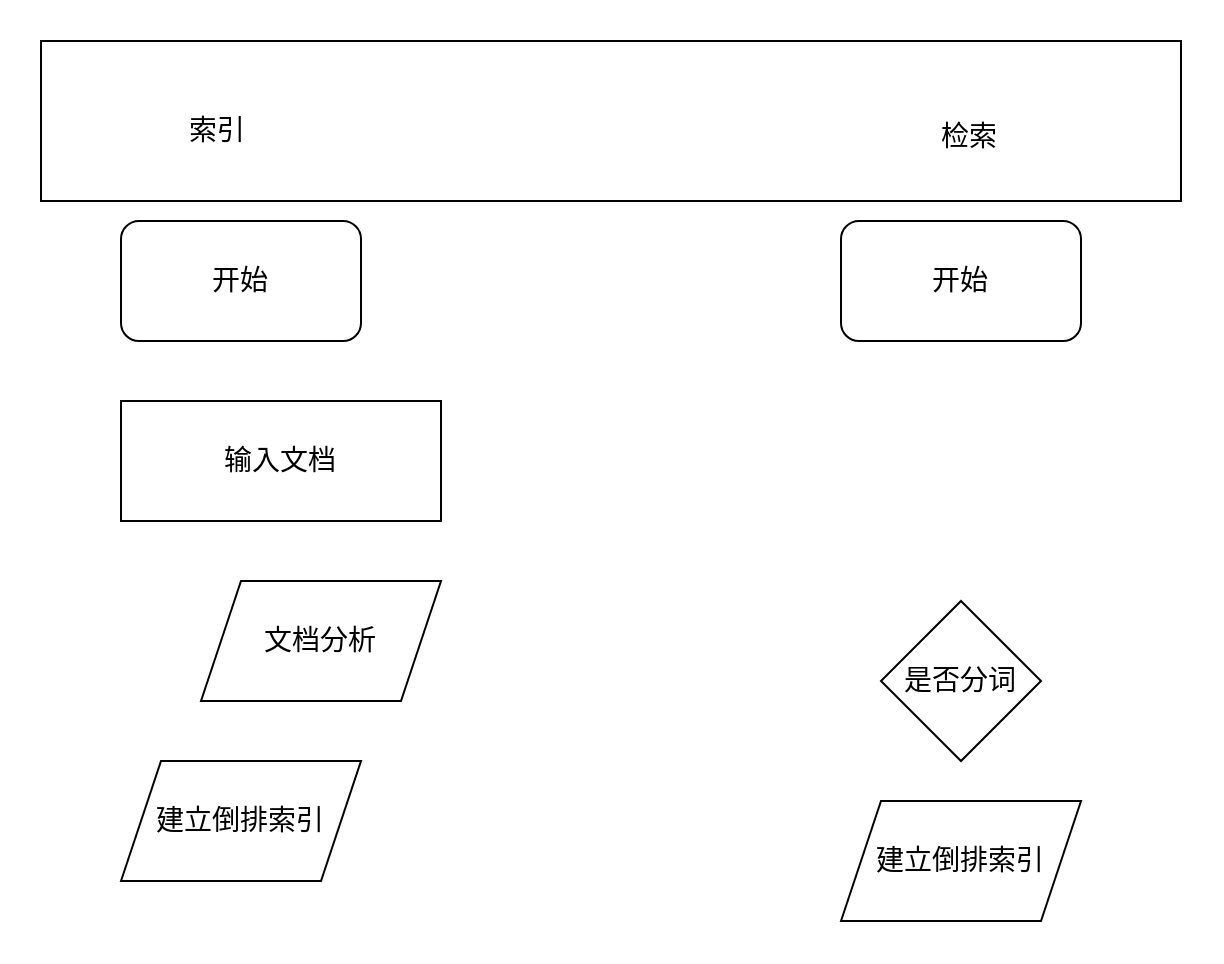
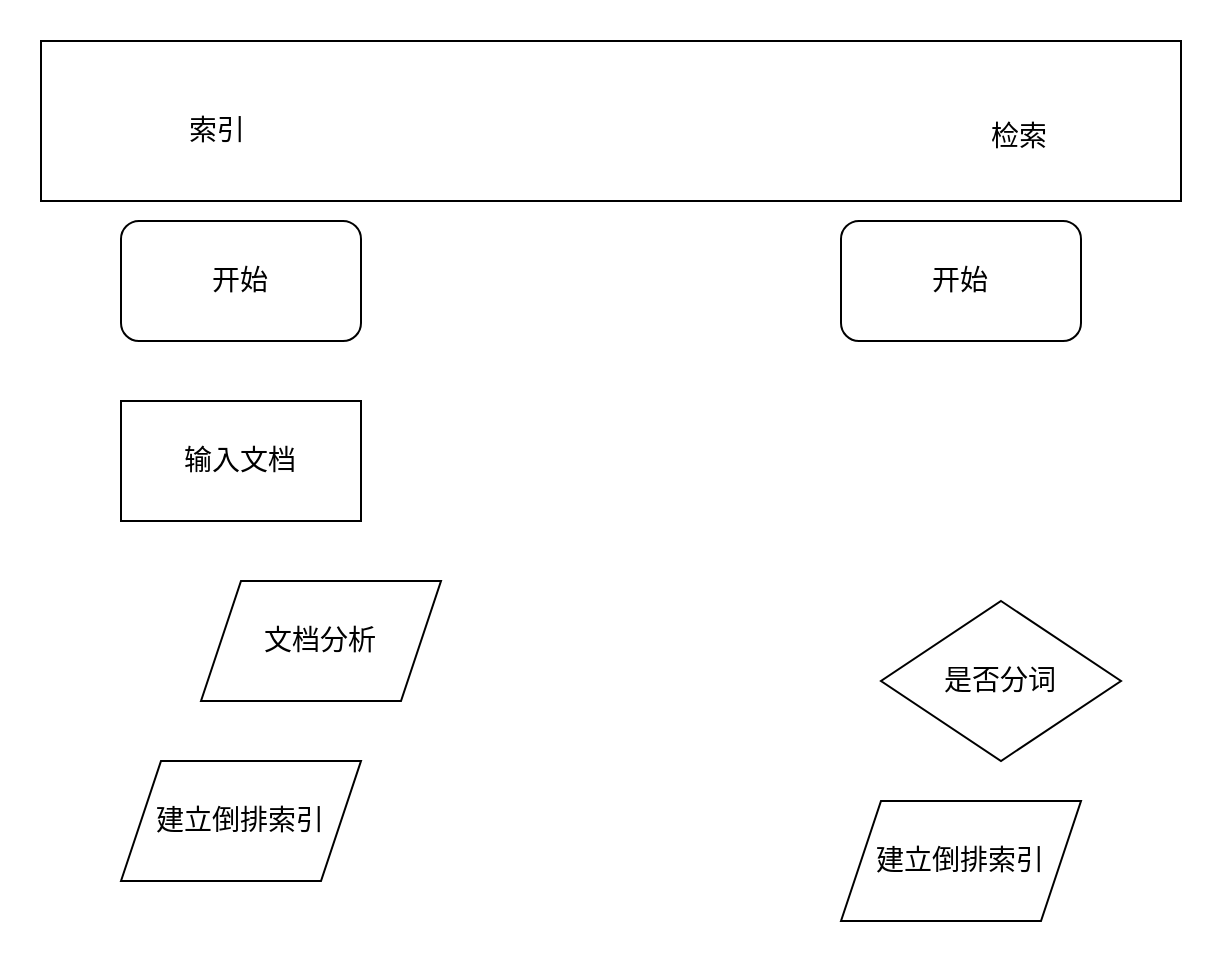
(969, 137) -> (1019, 137)
(281, 461) -> (241, 461)
(961, 681) -> (1001, 681)
